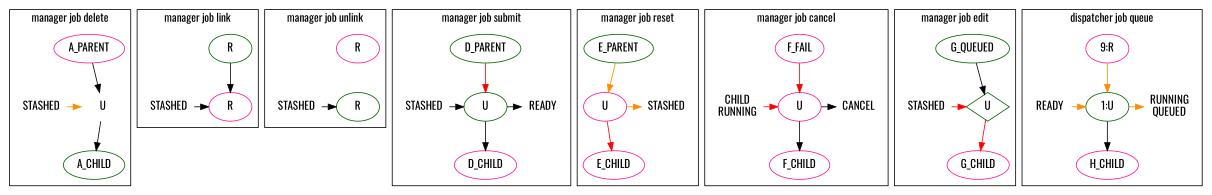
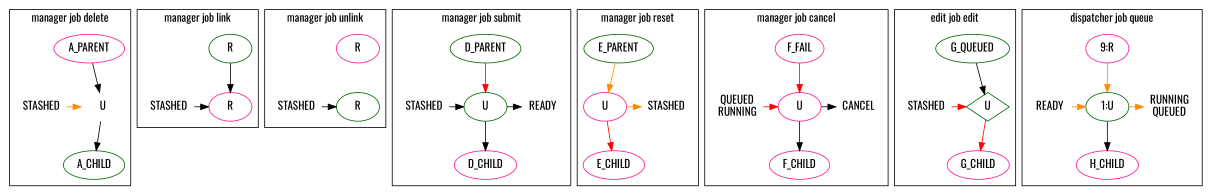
(955, 19) -> (955, 19)
(737, 107) -> (737, 107)
